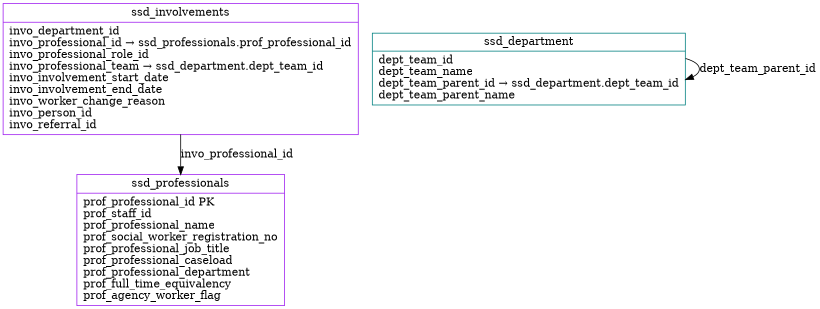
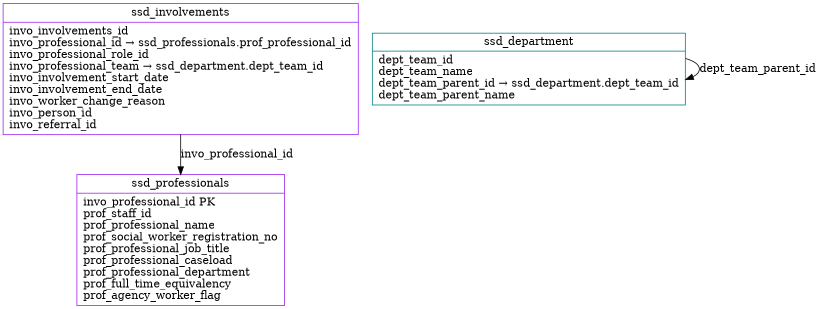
(65, 31) -> (69, 31)
(149, 202) -> (149, 202)
